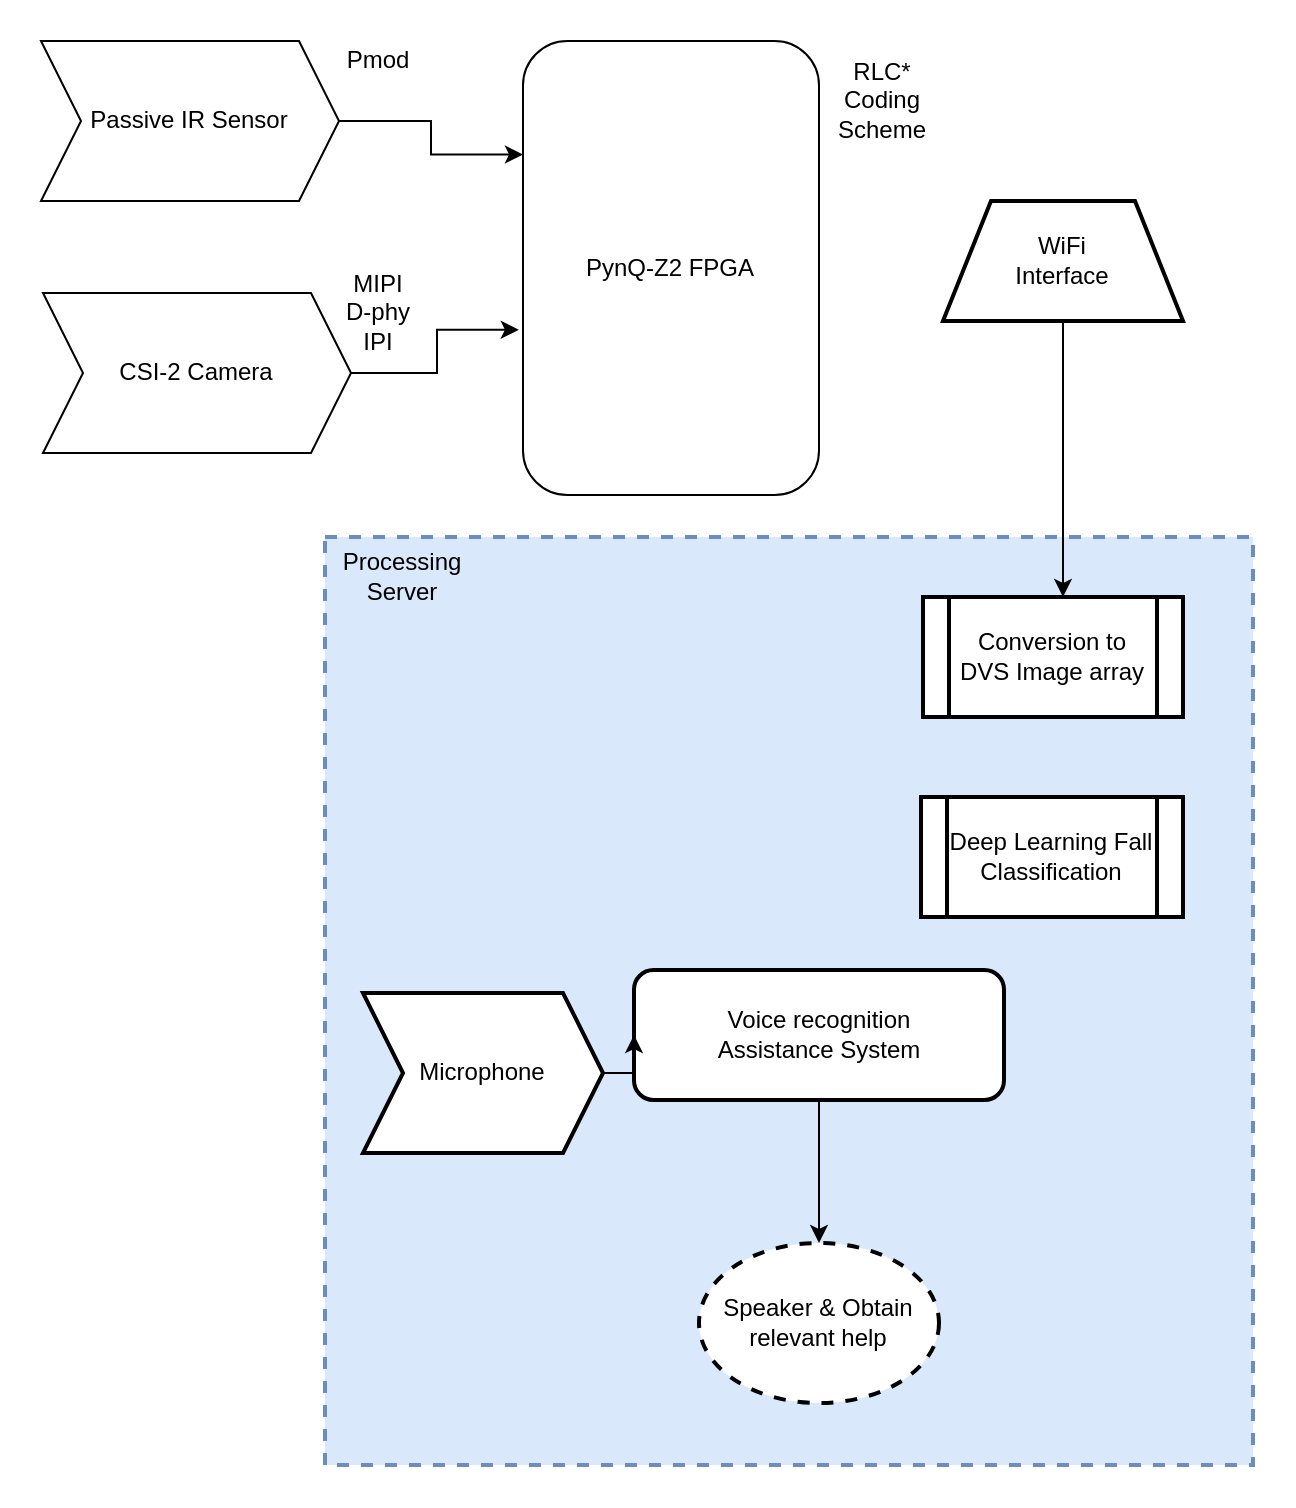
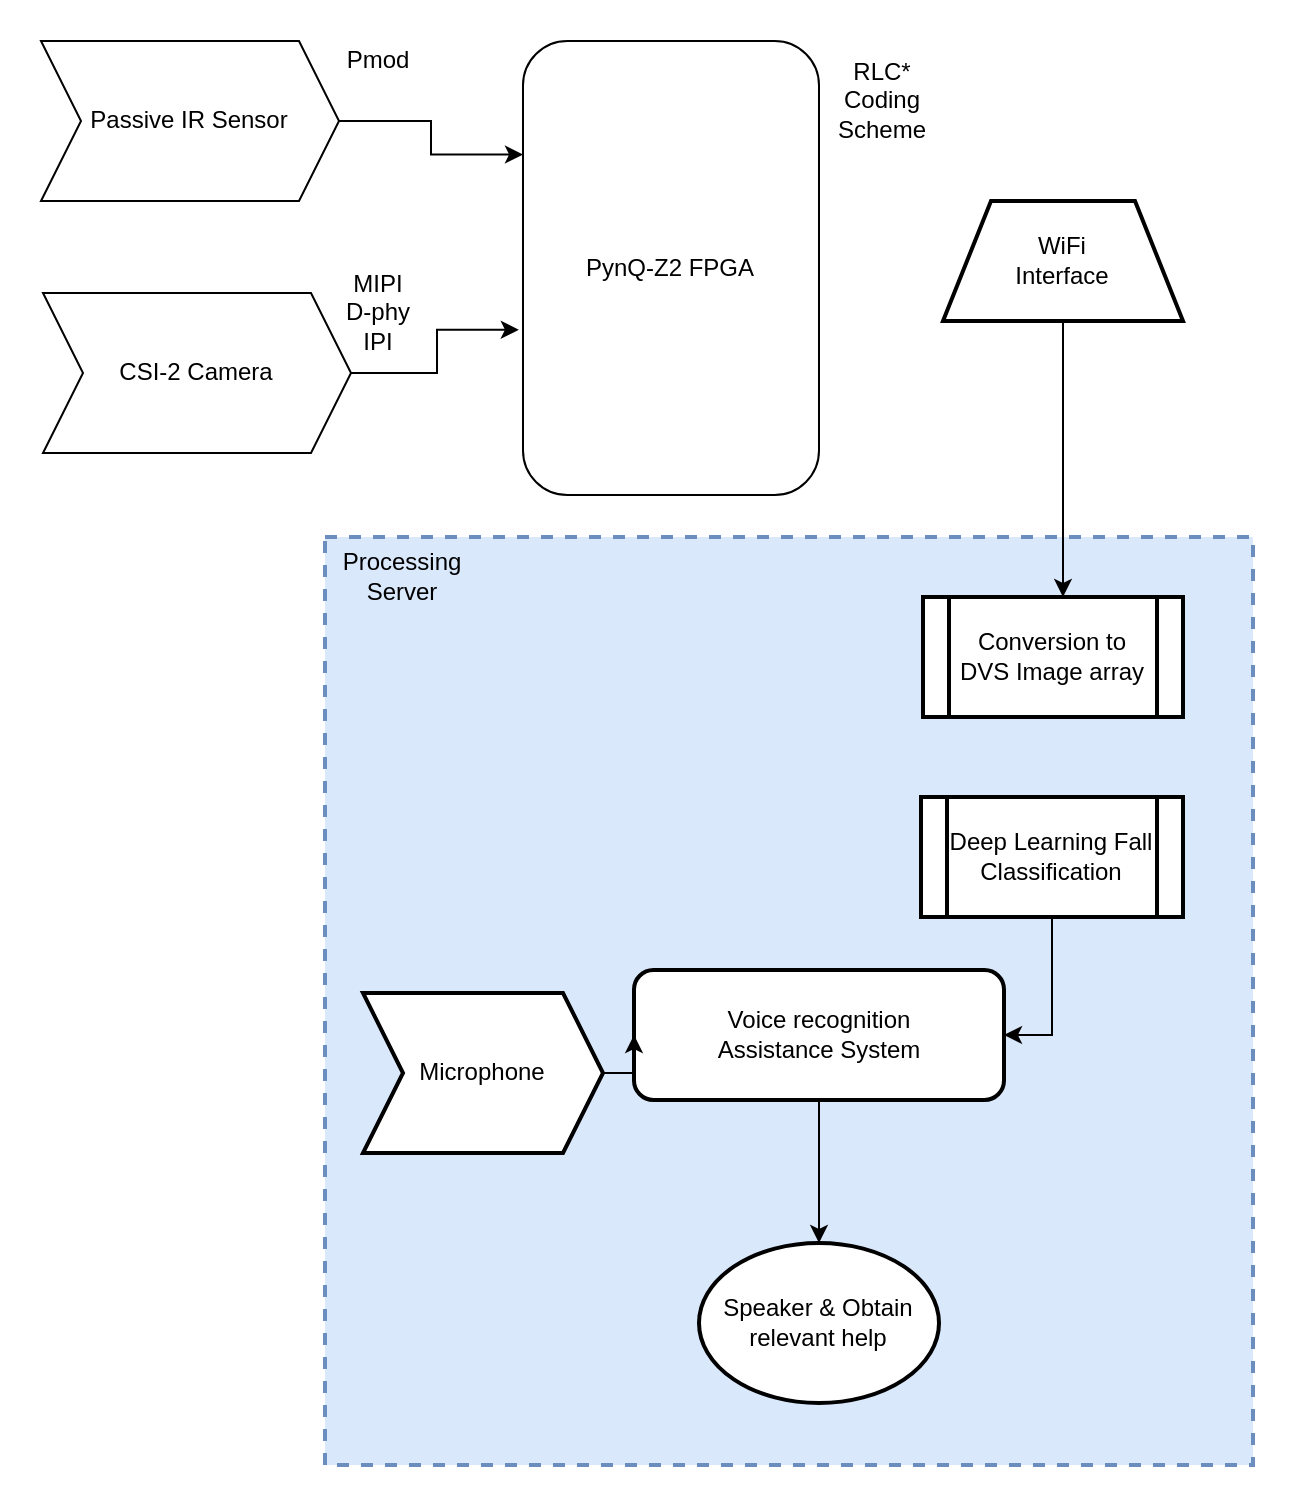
none -> (1052, 993)
(819, 1323) -> (819, 1323)
